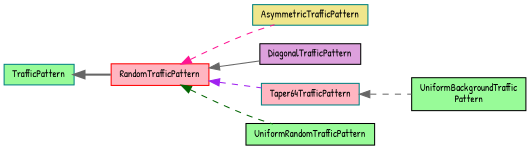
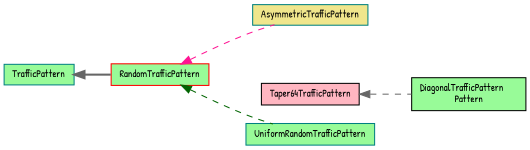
(310, 54) -> none
(160, 75) -> (160, 75)
(240, 85) -> none
(310, 94) -> (310, 94)
(469, 94) -> (469, 94)
(310, 134) -> (310, 134)
